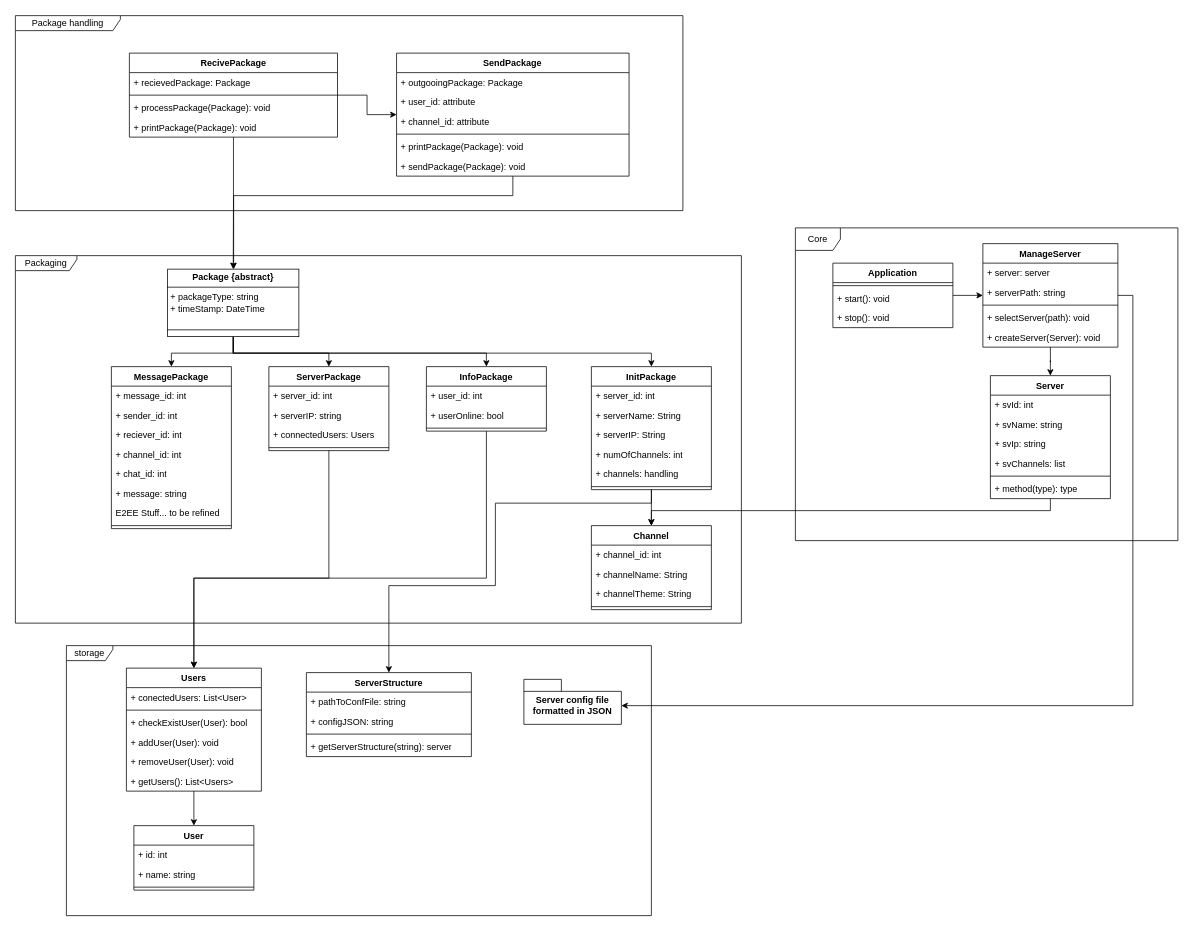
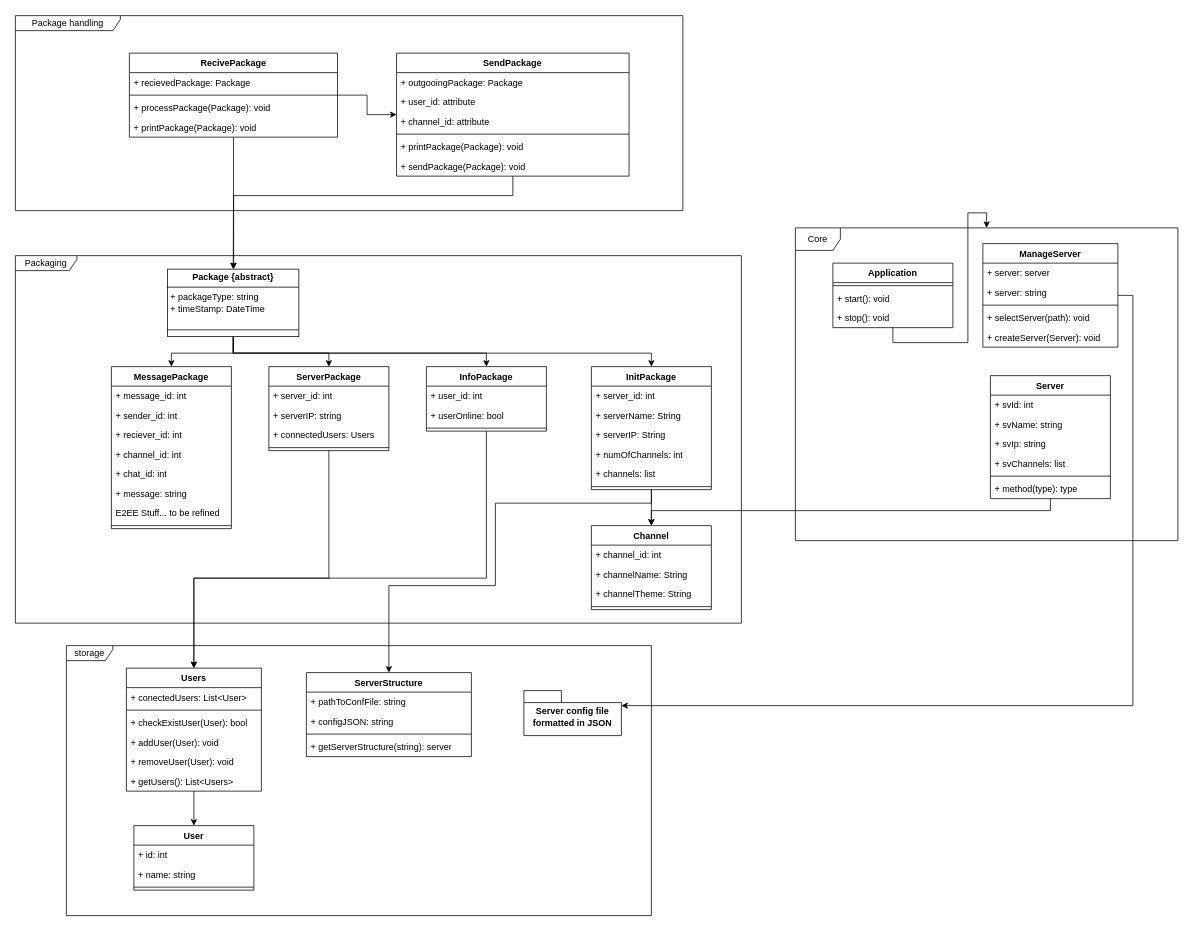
(1033, 293) -> (1023, 293)
(966, 295) -> (930, 342)
(1050, 360) -> none
(639, 475) -> (629, 475)
(573, 702) -> (573, 713)
